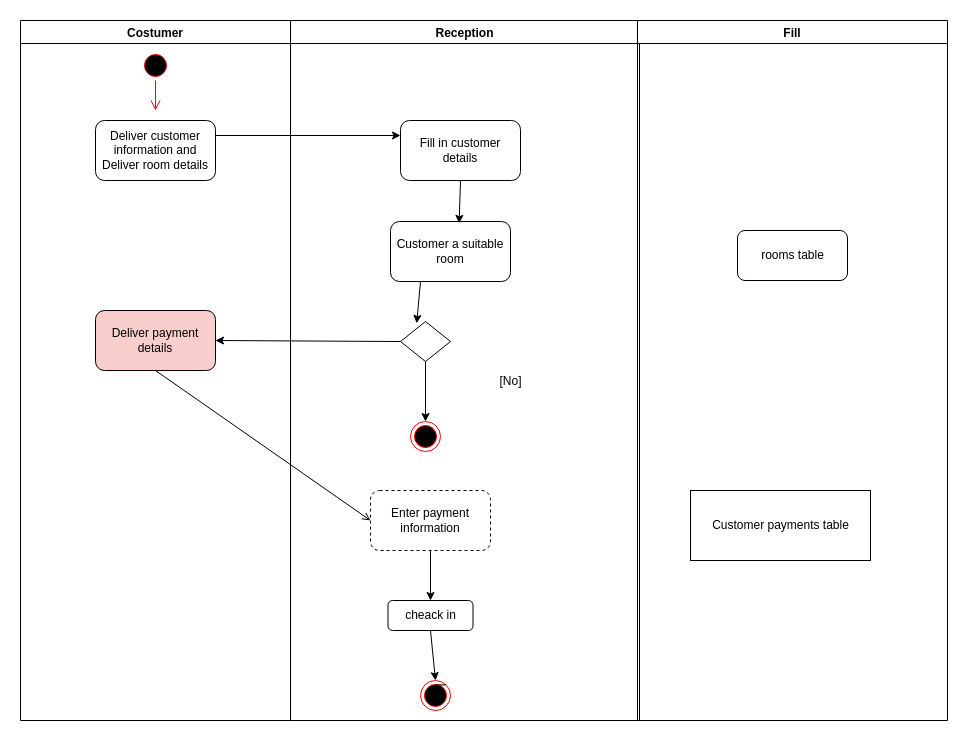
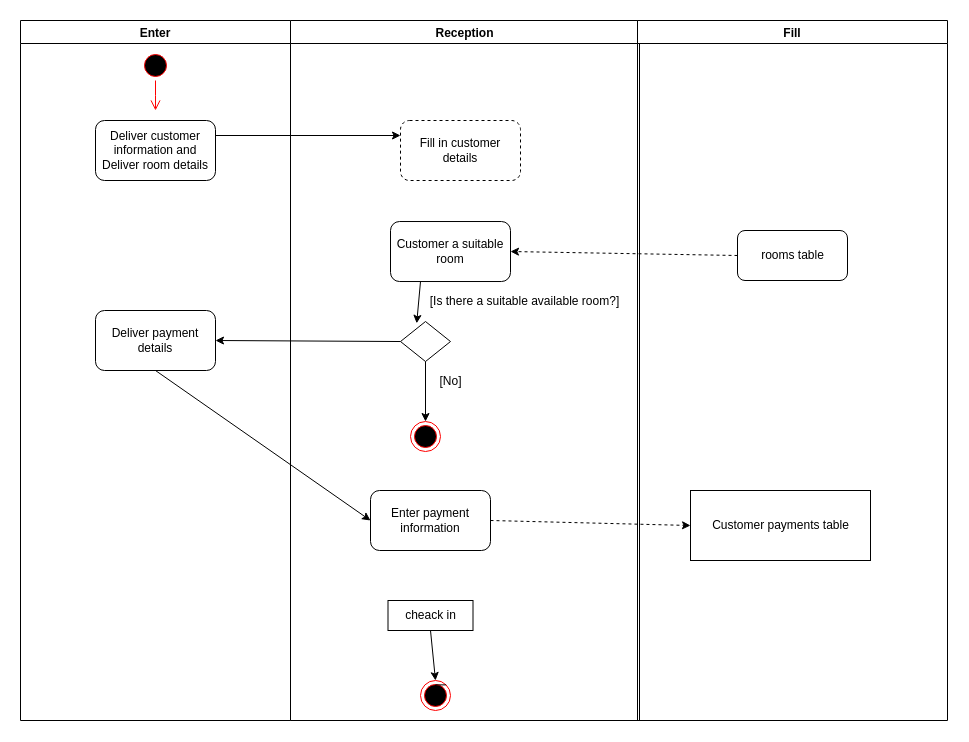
(155, 33) -> (155, 33)
(461, 151) -> (461, 151)
(460, 199) -> none
none -> (627, 254)
none -> (525, 302)
(156, 341) -> (156, 341)
(511, 382) -> (451, 382)
(365, 517) -> (364, 516)
(431, 521) -> (431, 521)
none -> (587, 523)
(431, 572) -> none
(431, 616) -> (431, 616)
